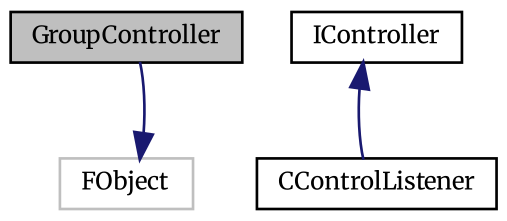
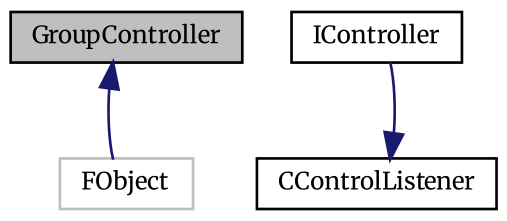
(144, 97) -> (109, 124)
(359, 124) -> (394, 97)
